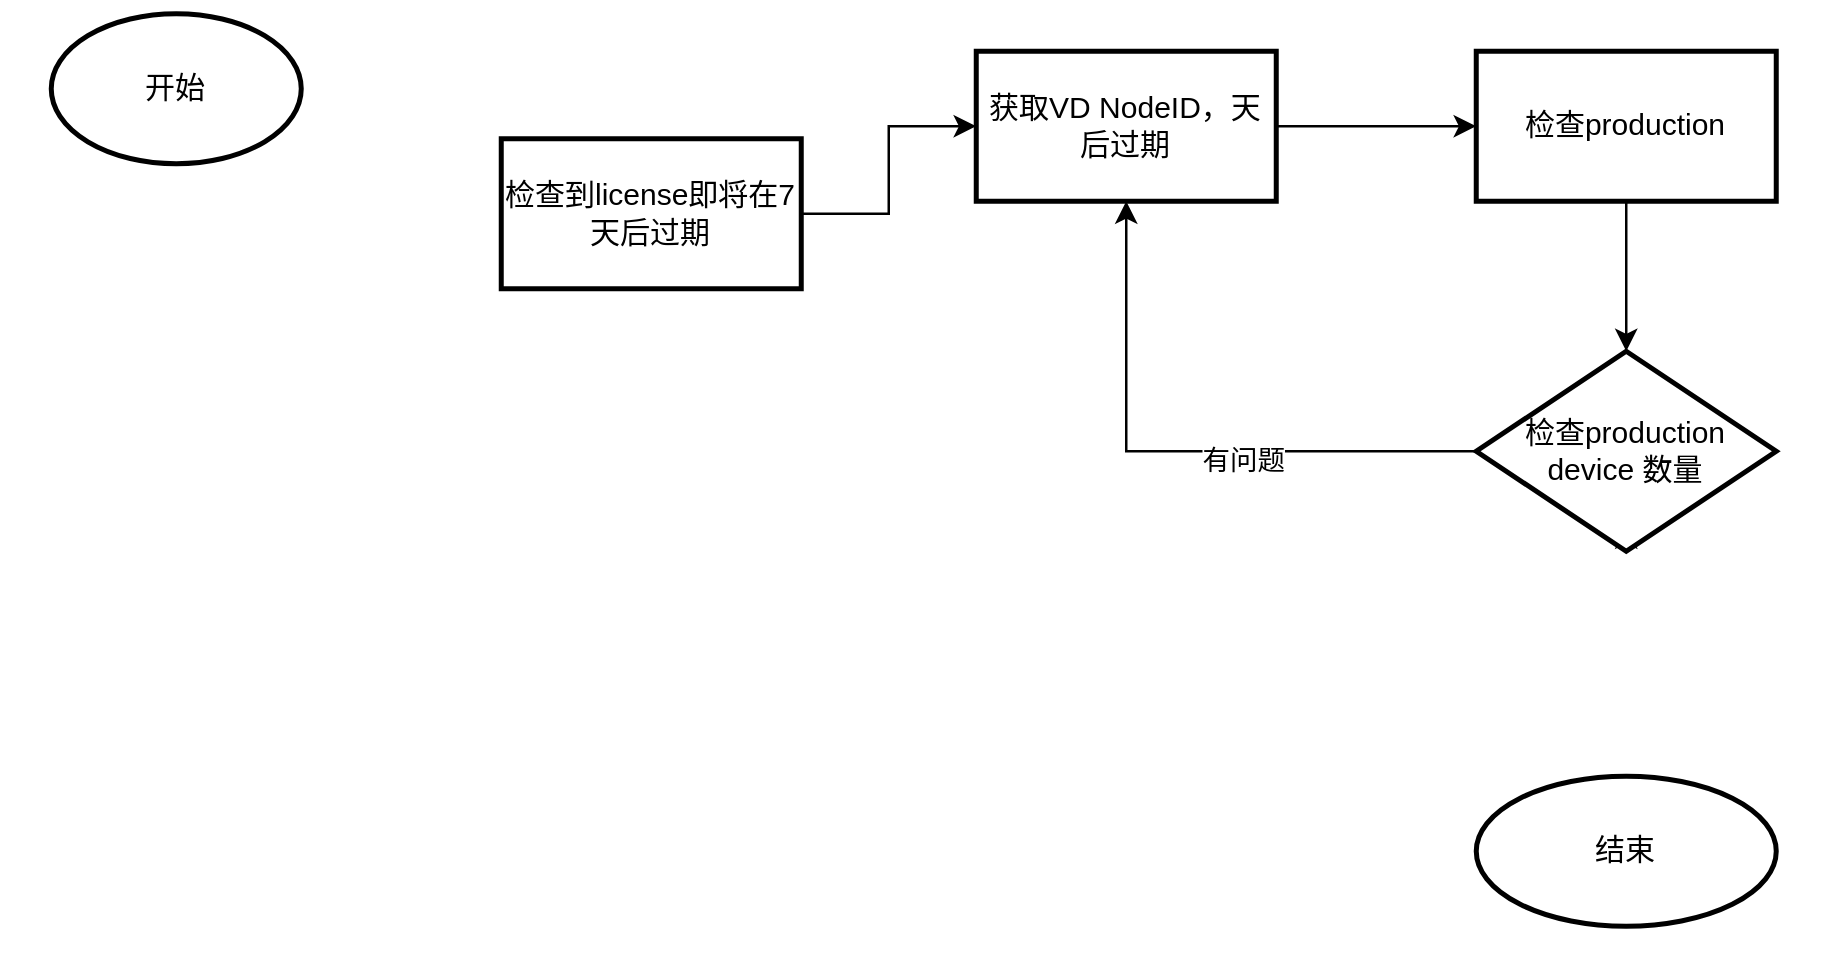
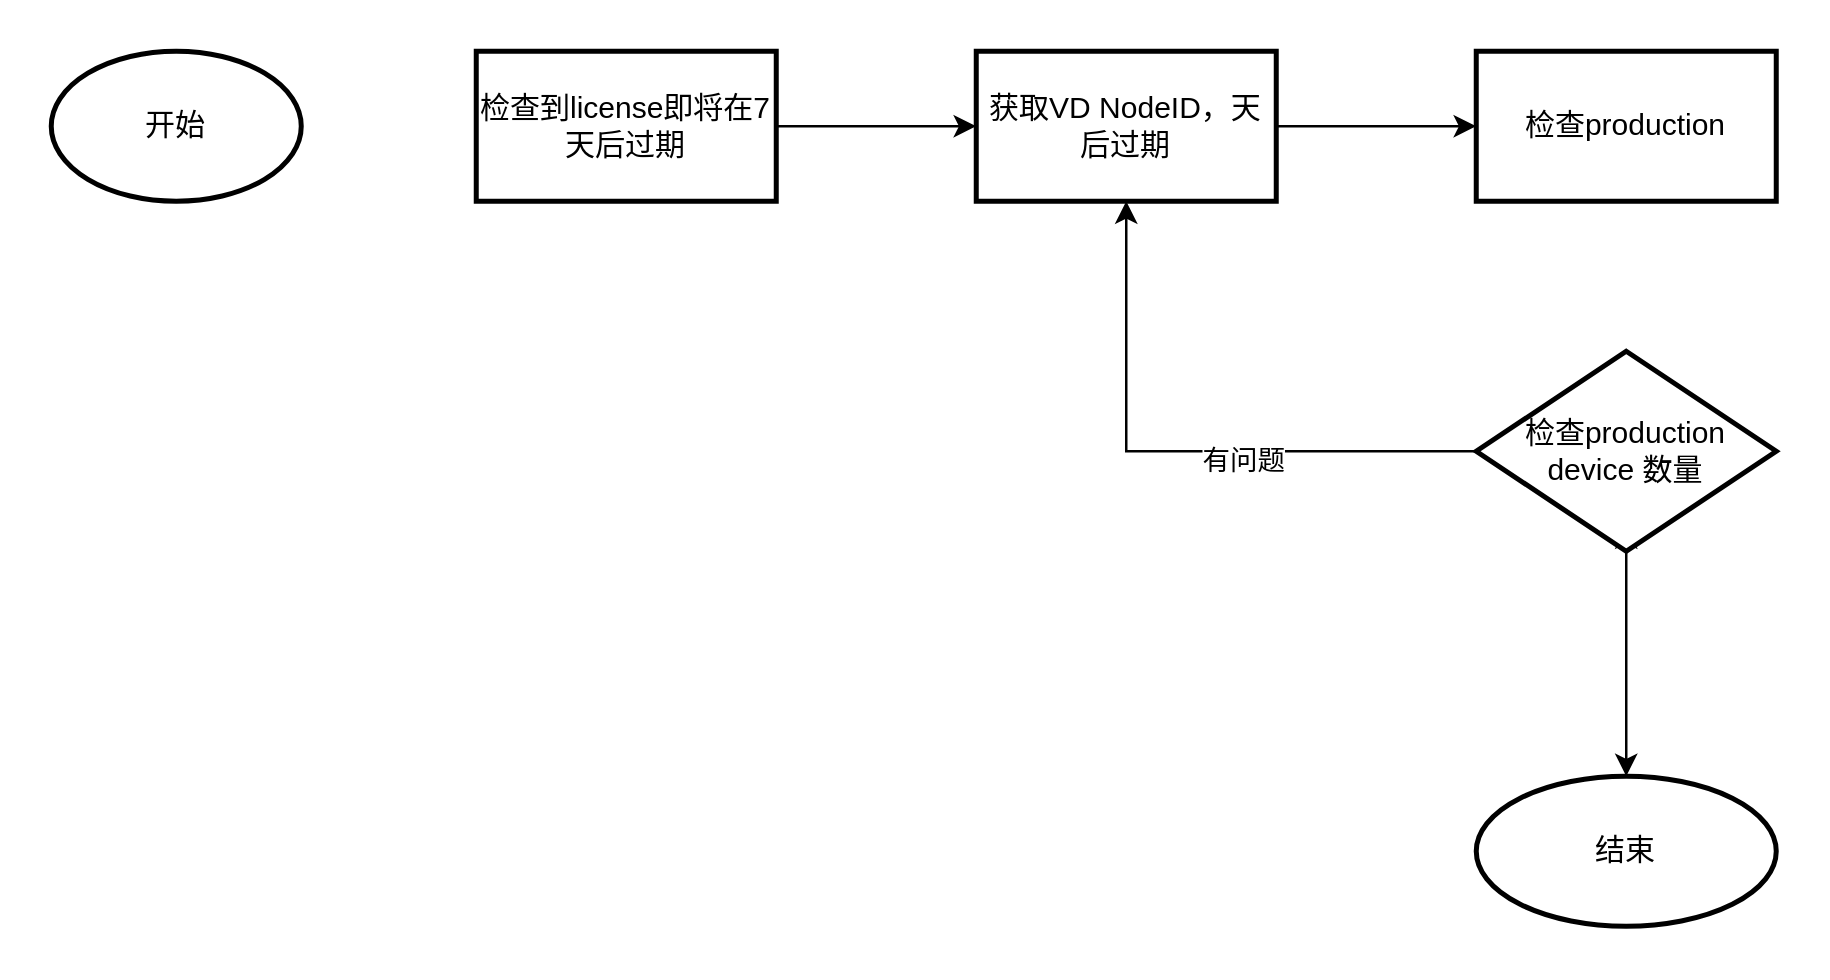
(176, 89) -> (176, 126)
(651, 214) -> (626, 126)
(1626, 268) -> none
none -> (1626, 656)
